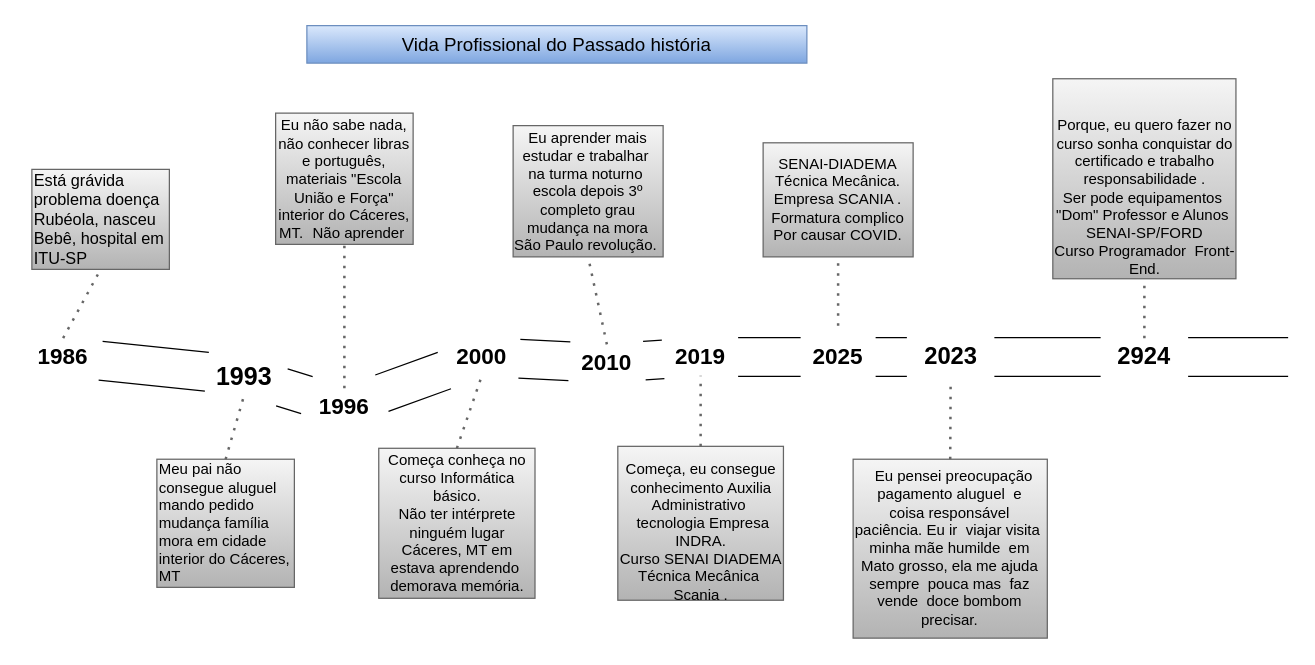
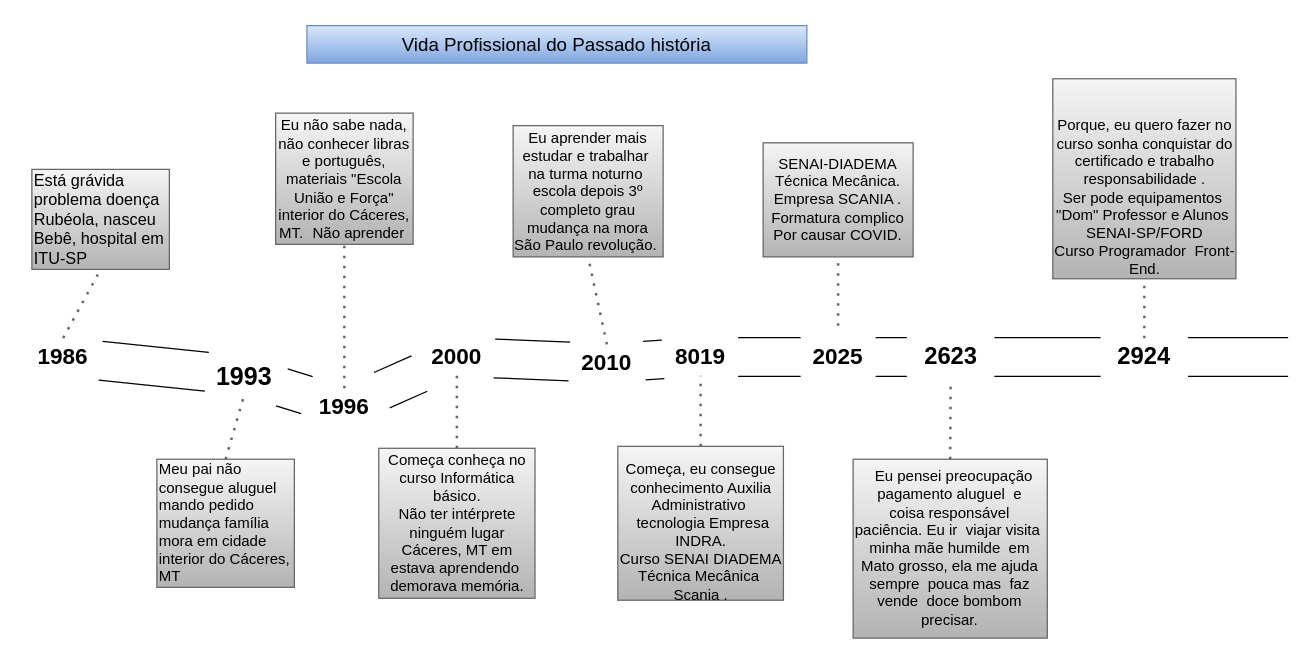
(482, 357) -> (457, 357)
(701, 357) -> (701, 357)
(951, 357) -> (951, 357)
